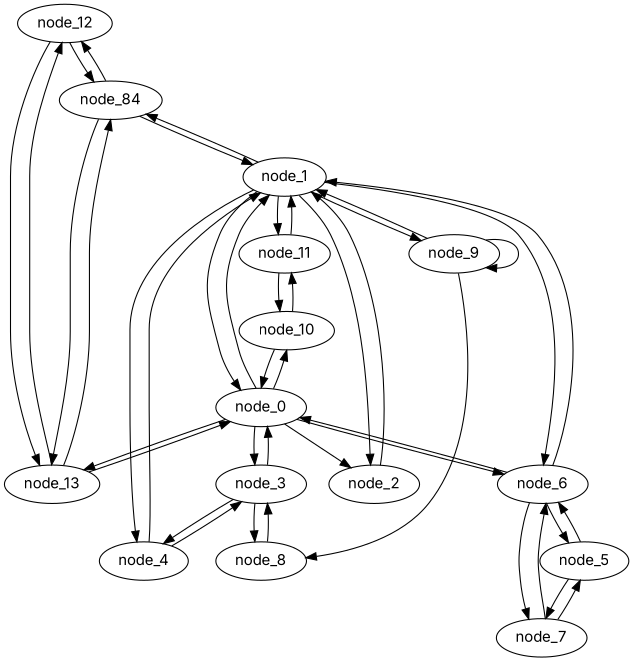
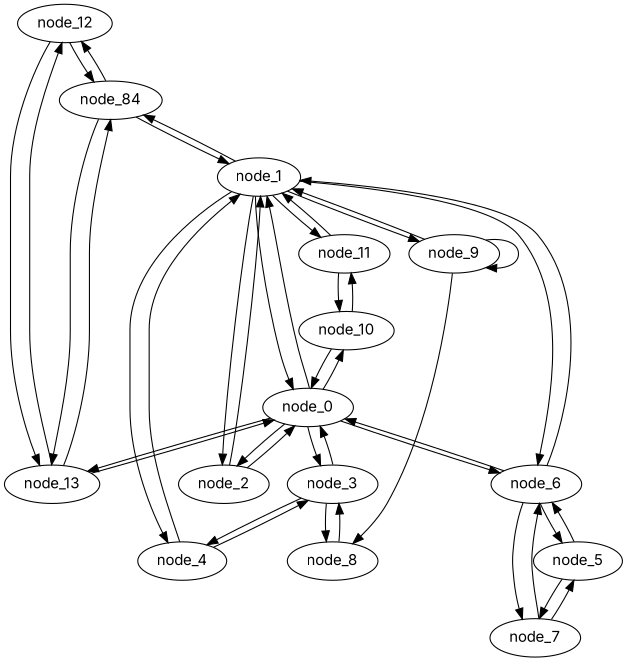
none -> (267, 451)
